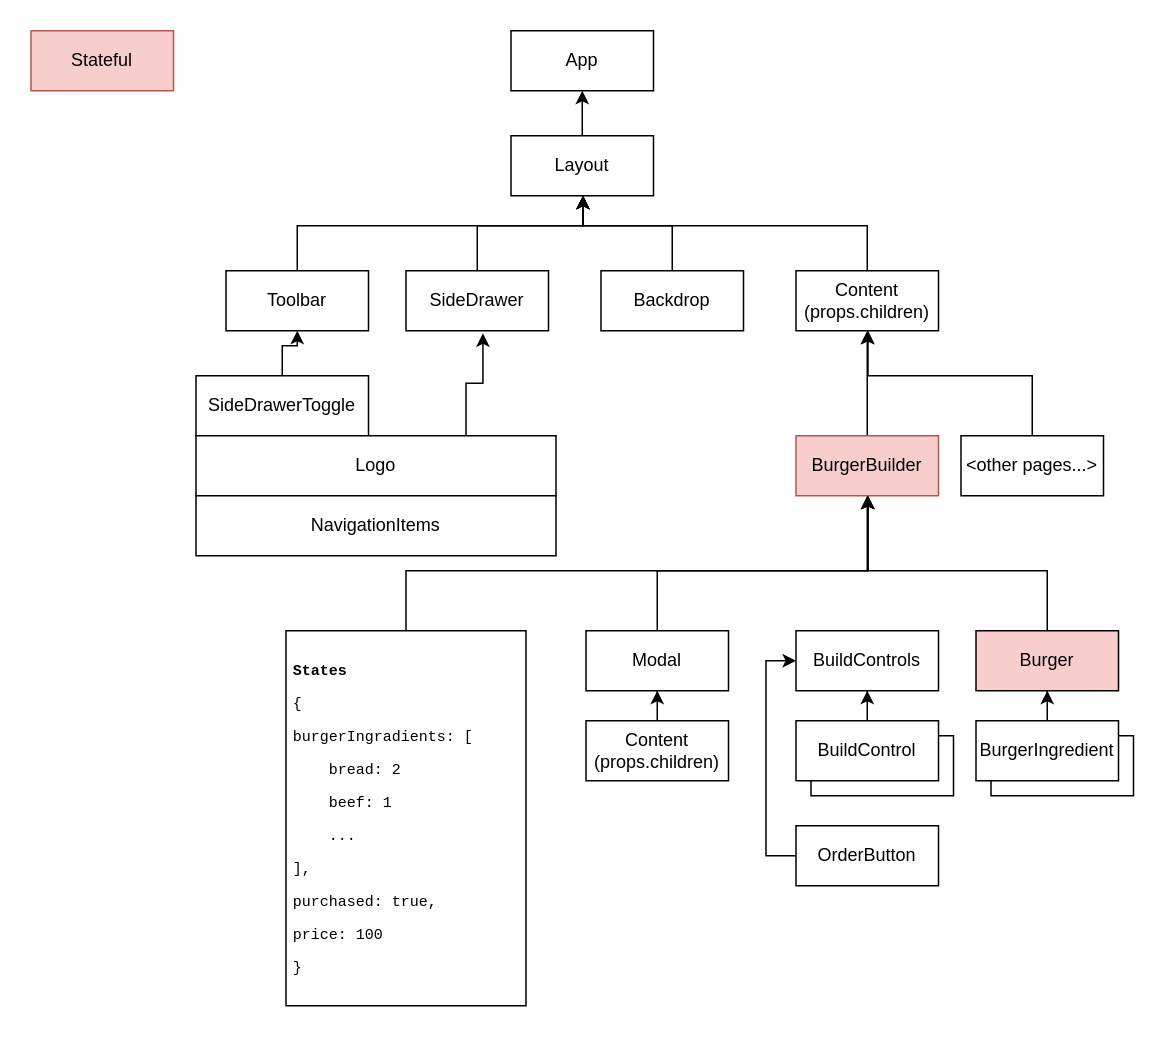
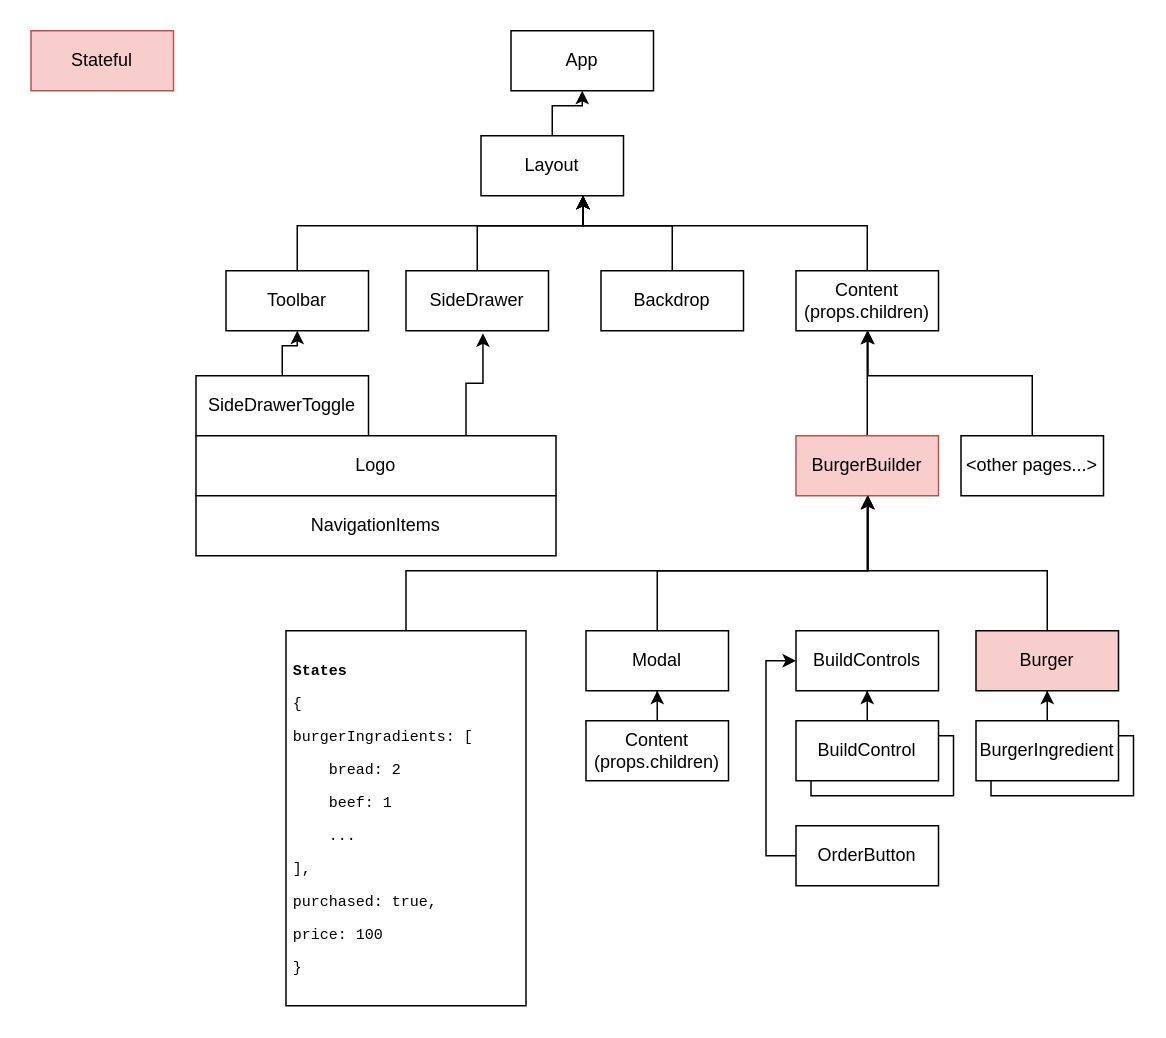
(582, 166) -> (552, 166)
